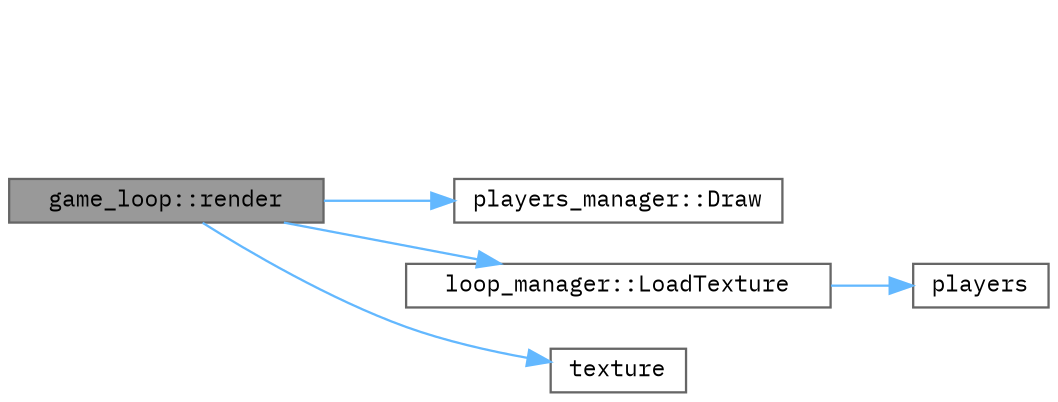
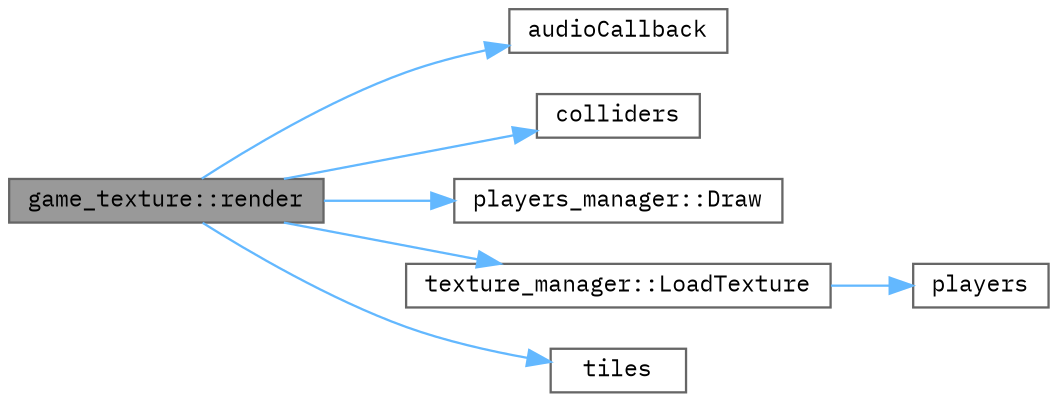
none -> (618, 31)
none -> (618, 116)
(166, 201) -> (166, 201)
(618, 286) -> (618, 286)
(618, 371) -> (618, 371)
